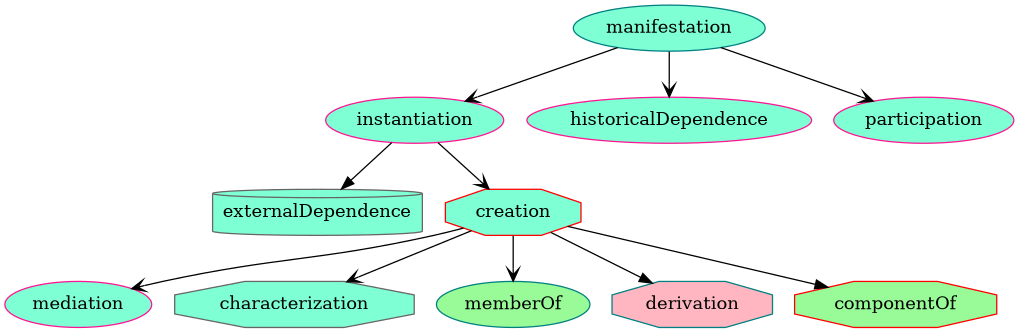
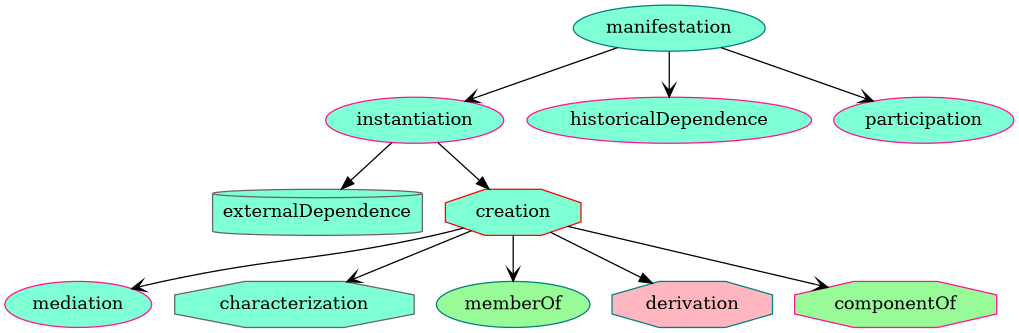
(459, 162) -> (459, 162)
(691, 255) -> (691, 255)
(896, 304) -> (896, 304)
